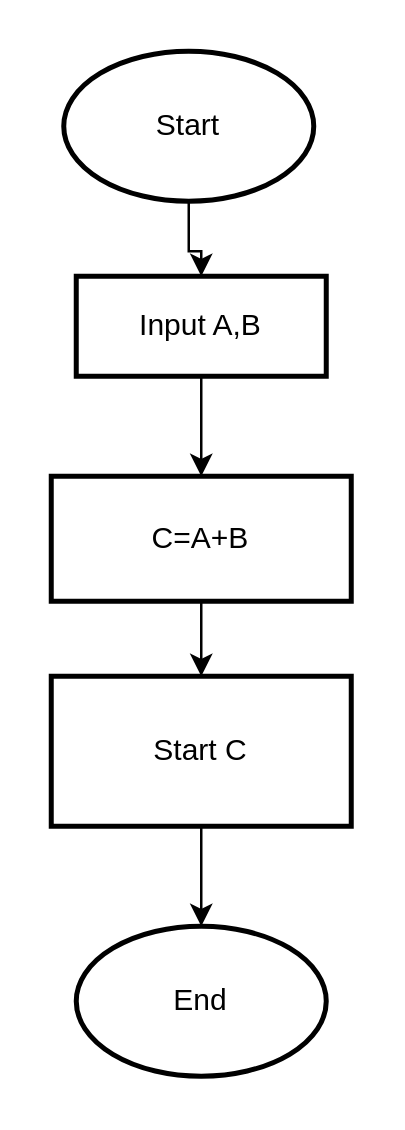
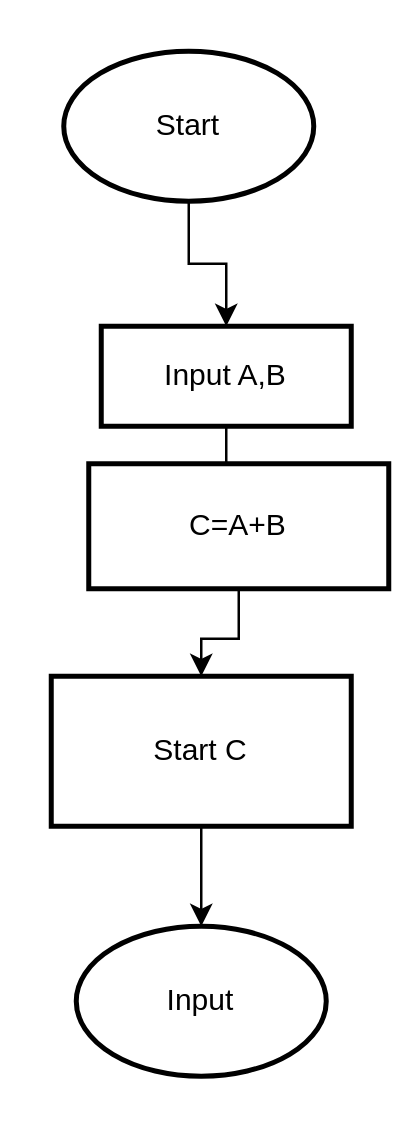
(201, 326) -> (226, 376)
(201, 539) -> (239, 526)
(201, 1001) -> (201, 1001)
